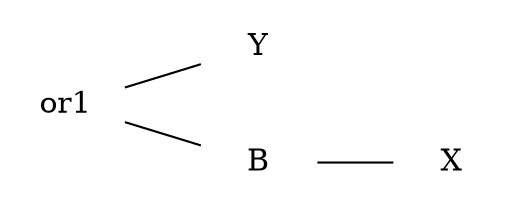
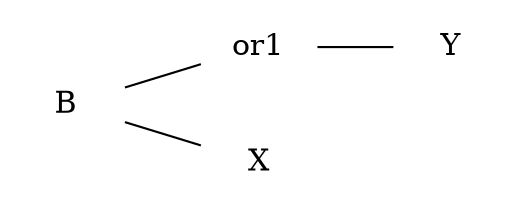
(163, 134) -> (163, 76)
